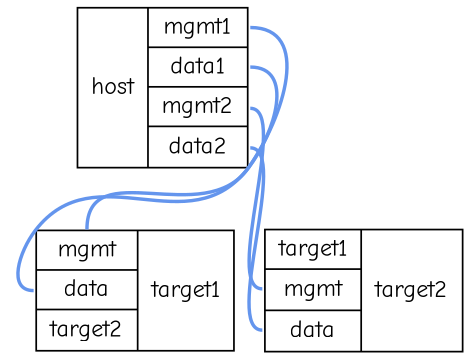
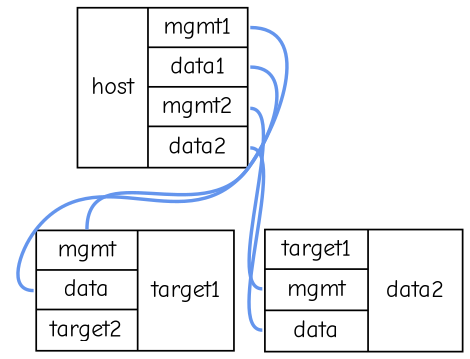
(412, 290) -> (415, 290)
